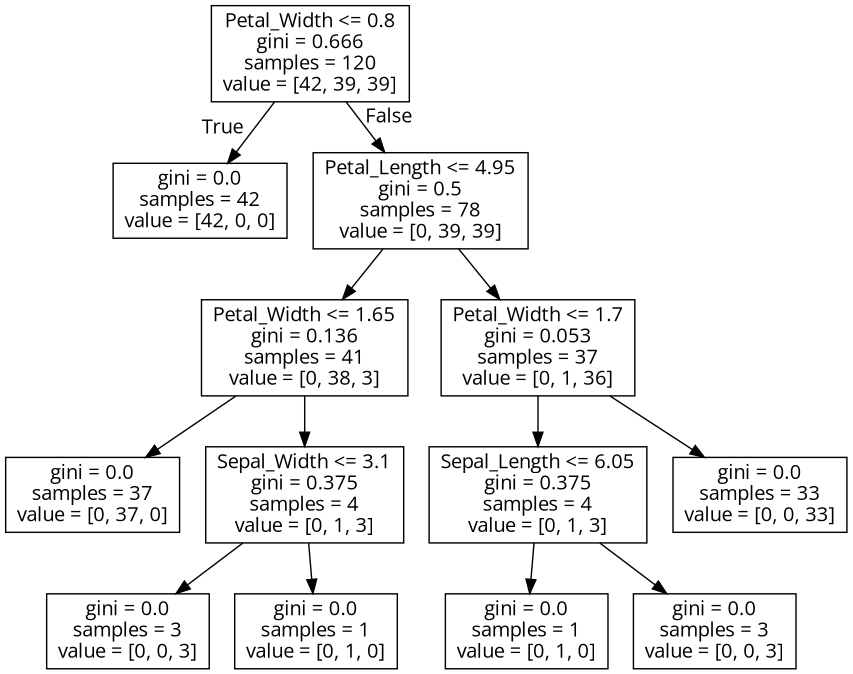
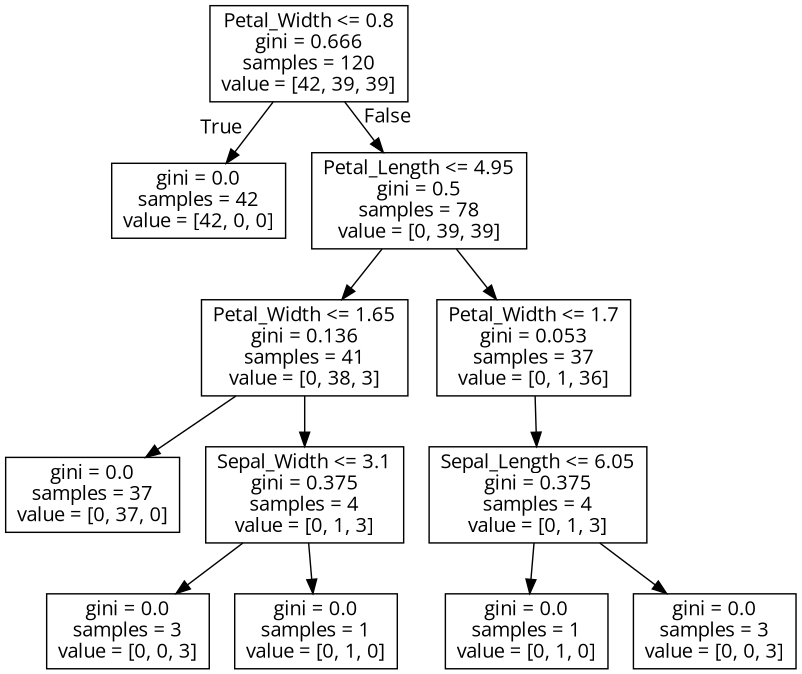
(760, 495) -> none
